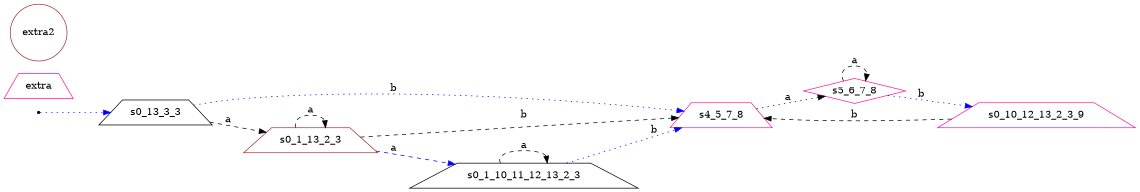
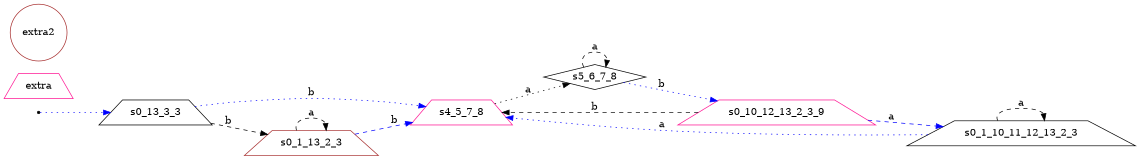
(855, 91) -> (595, 77)
(228, 120) -> (228, 121)
(516, 127) -> (380, 129)
(654, 130) -> (662, 125)
(412, 157) -> (902, 123)
